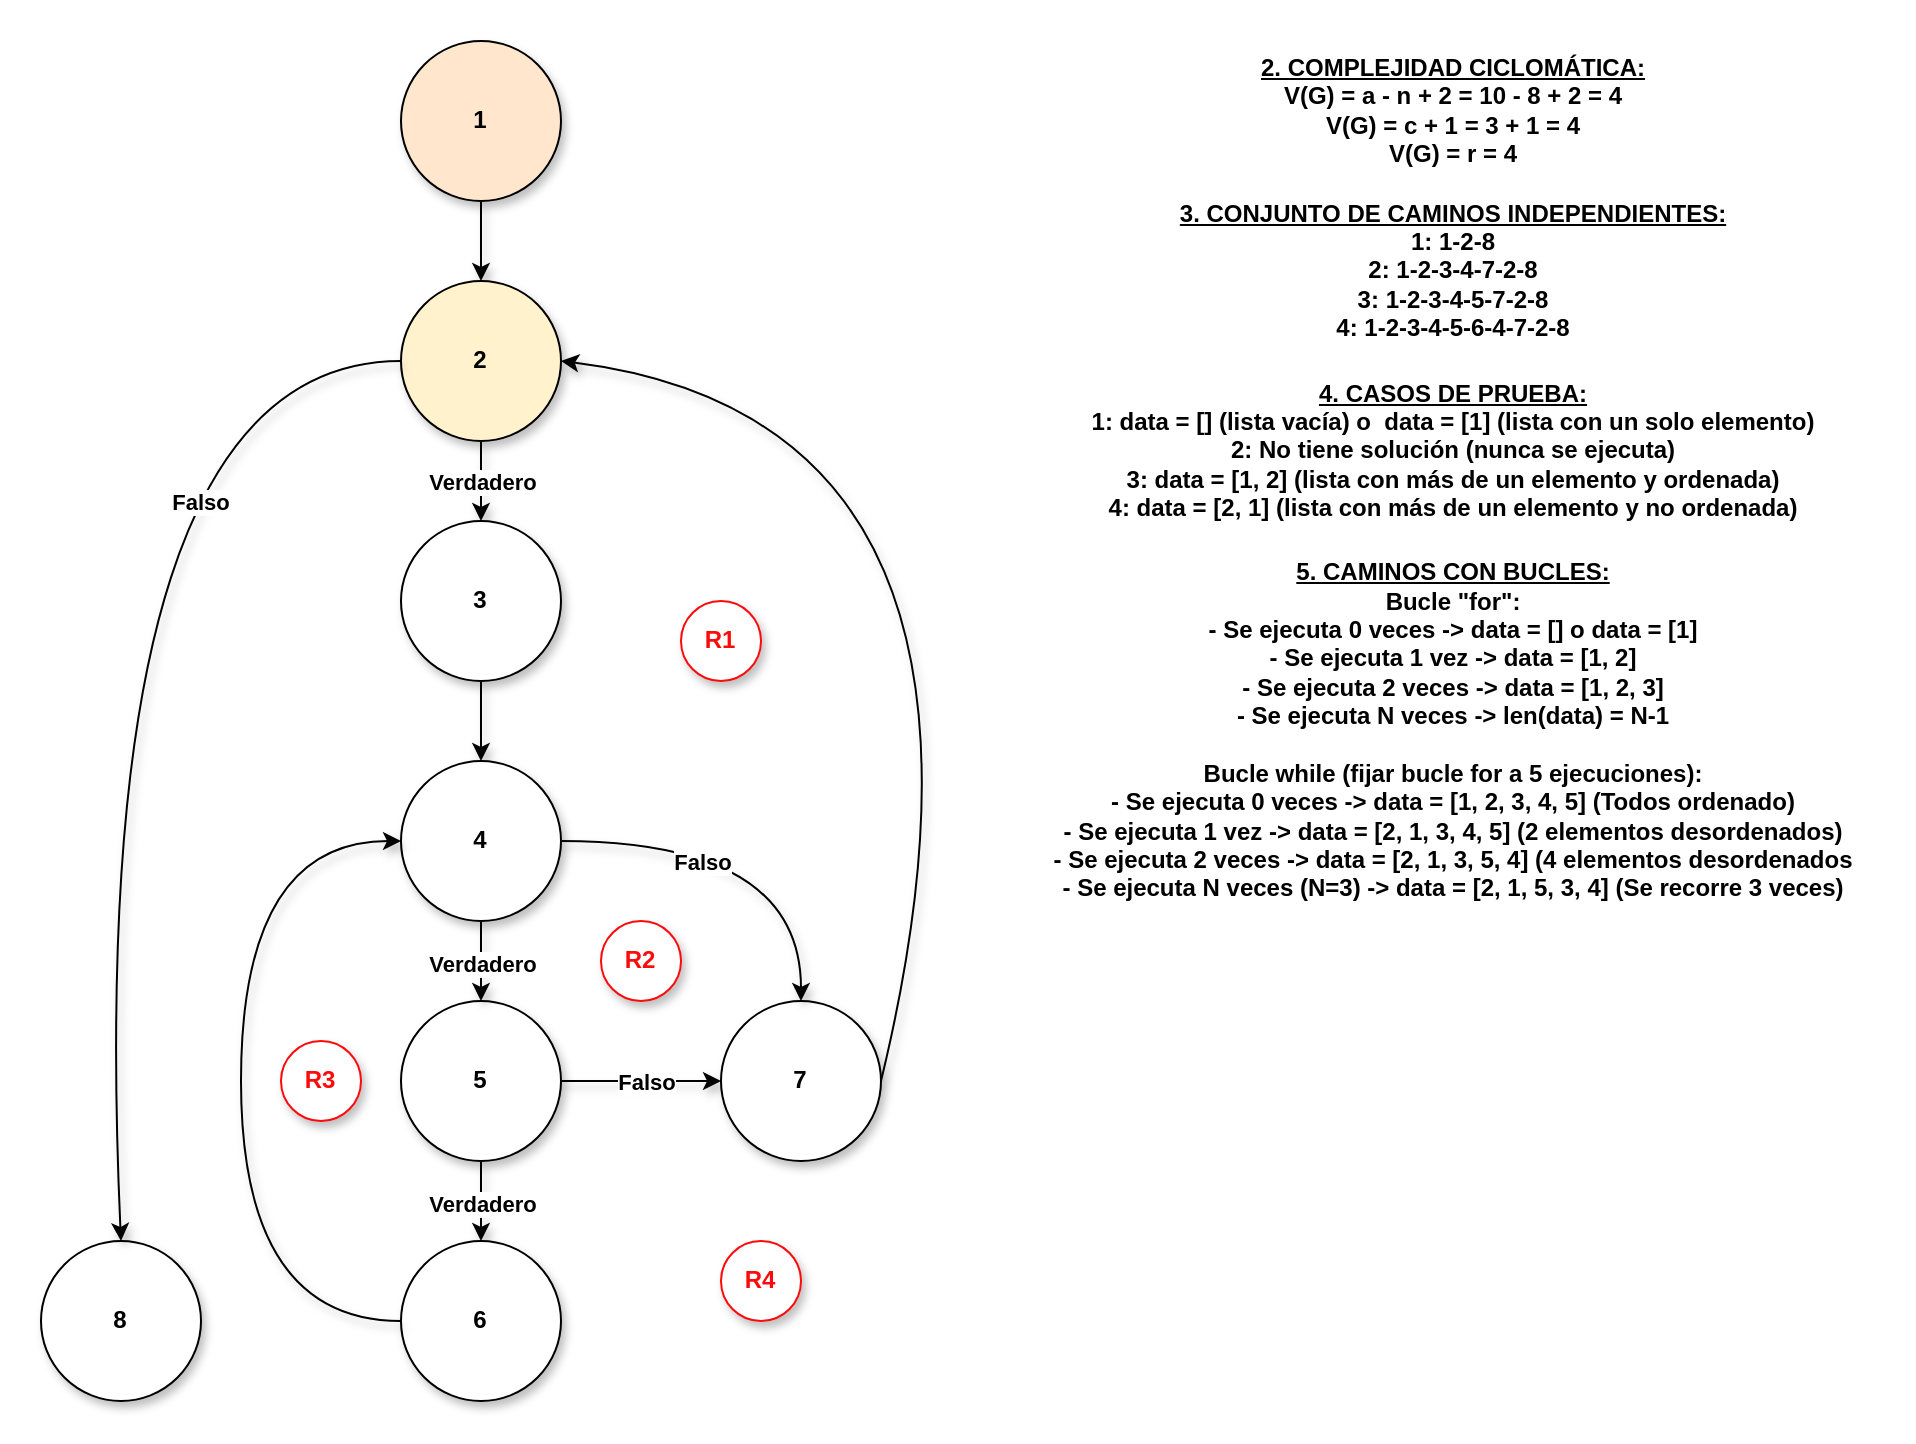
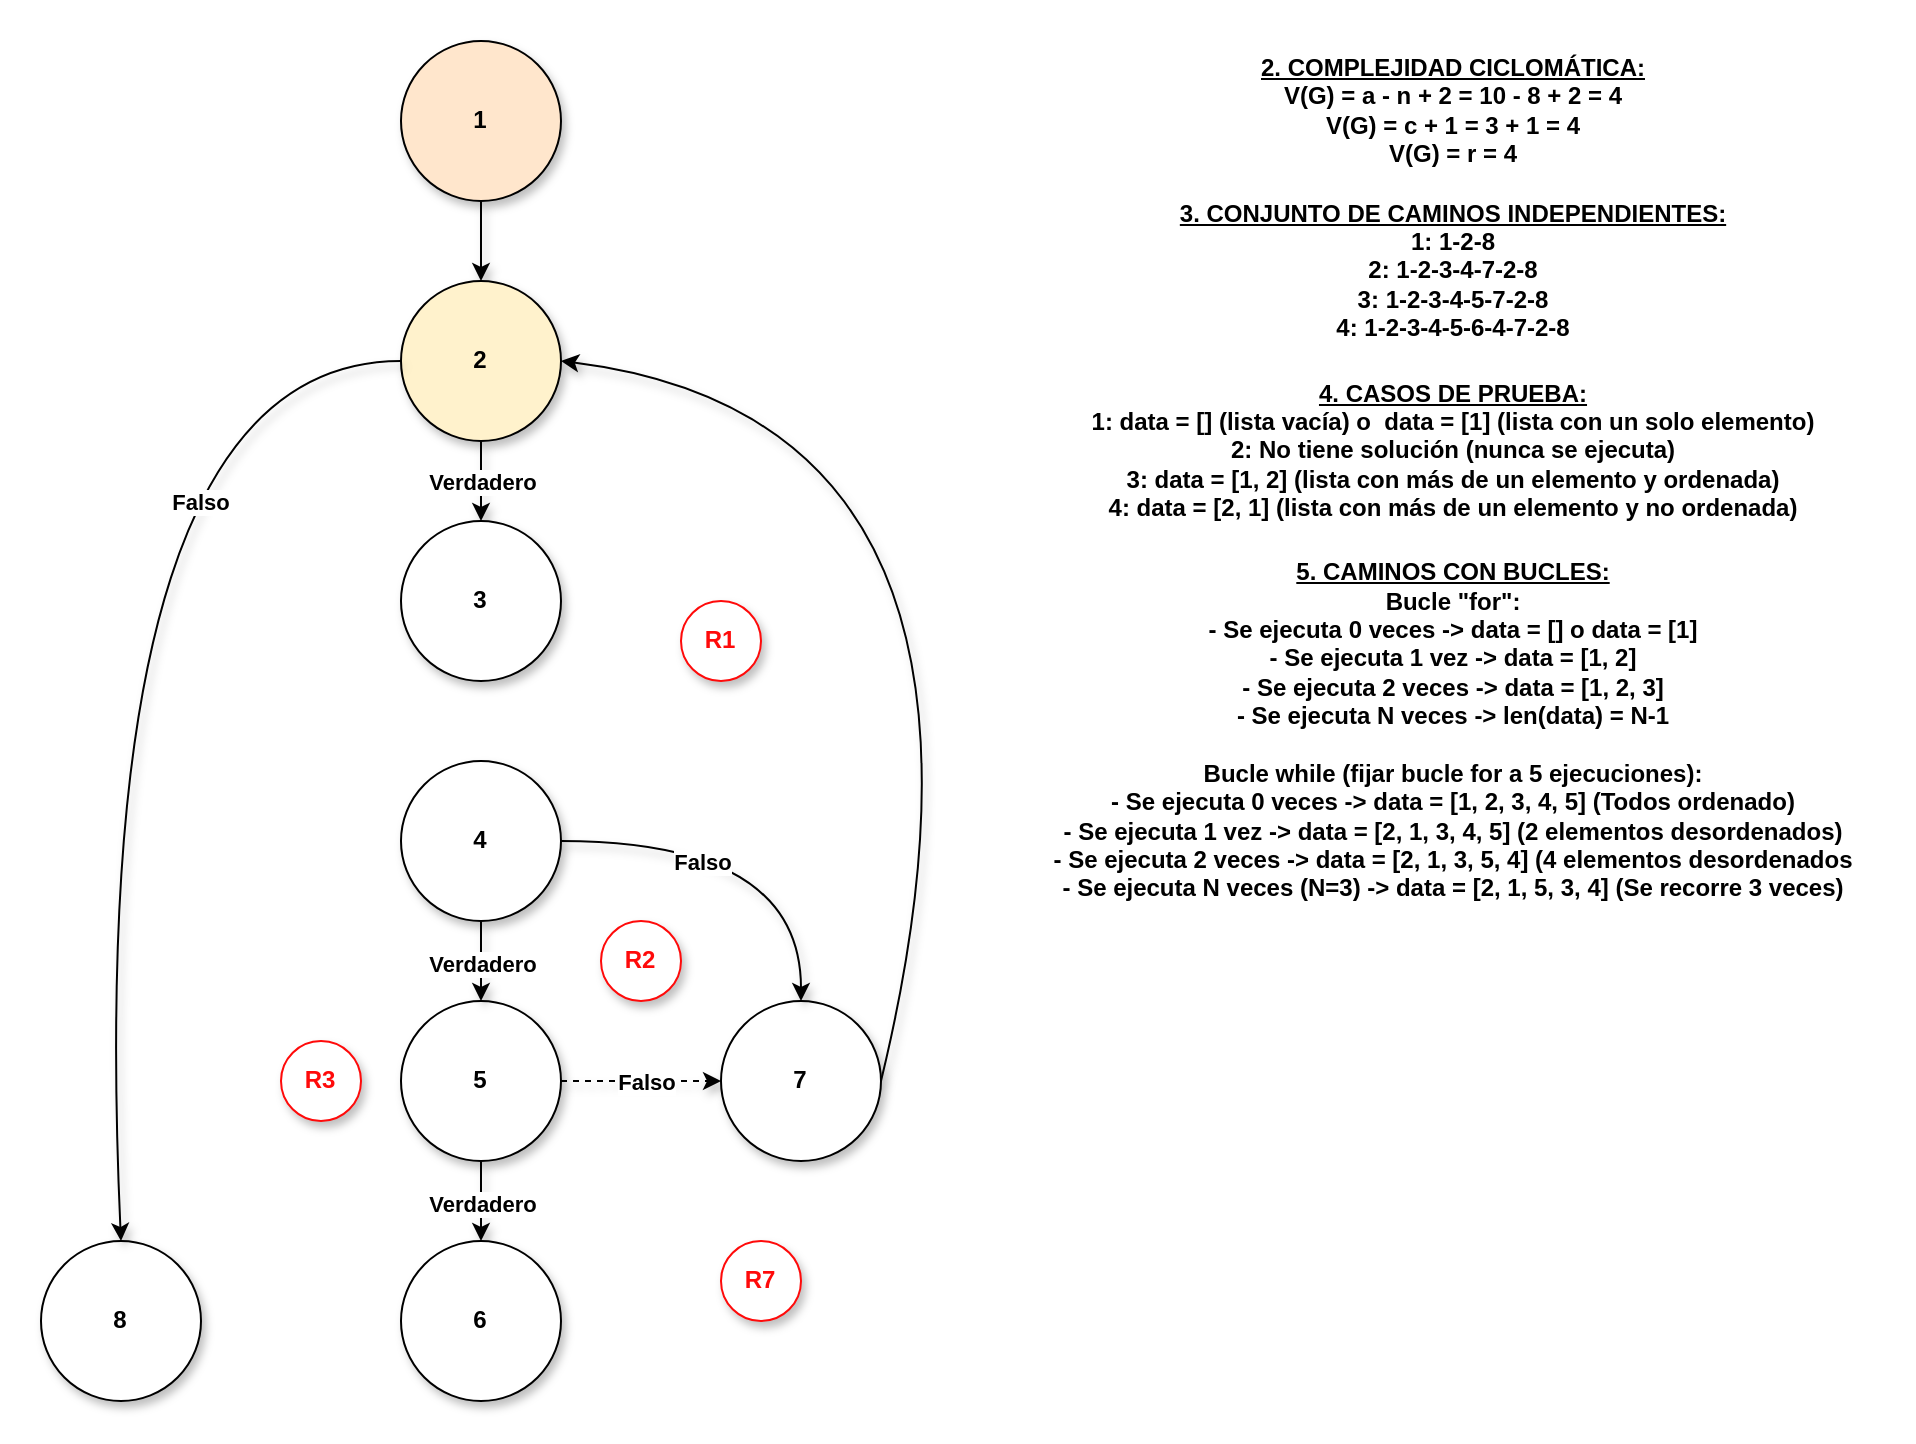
(481, 714) -> none
(592, 1081) -> (592, 1081)
(241, 1086) -> none
(761, 1281) -> (761, 1281)
